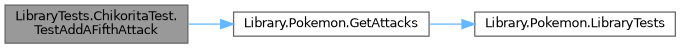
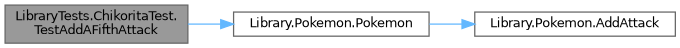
(331, 24) -> (331, 24)
(575, 24) -> (575, 24)
